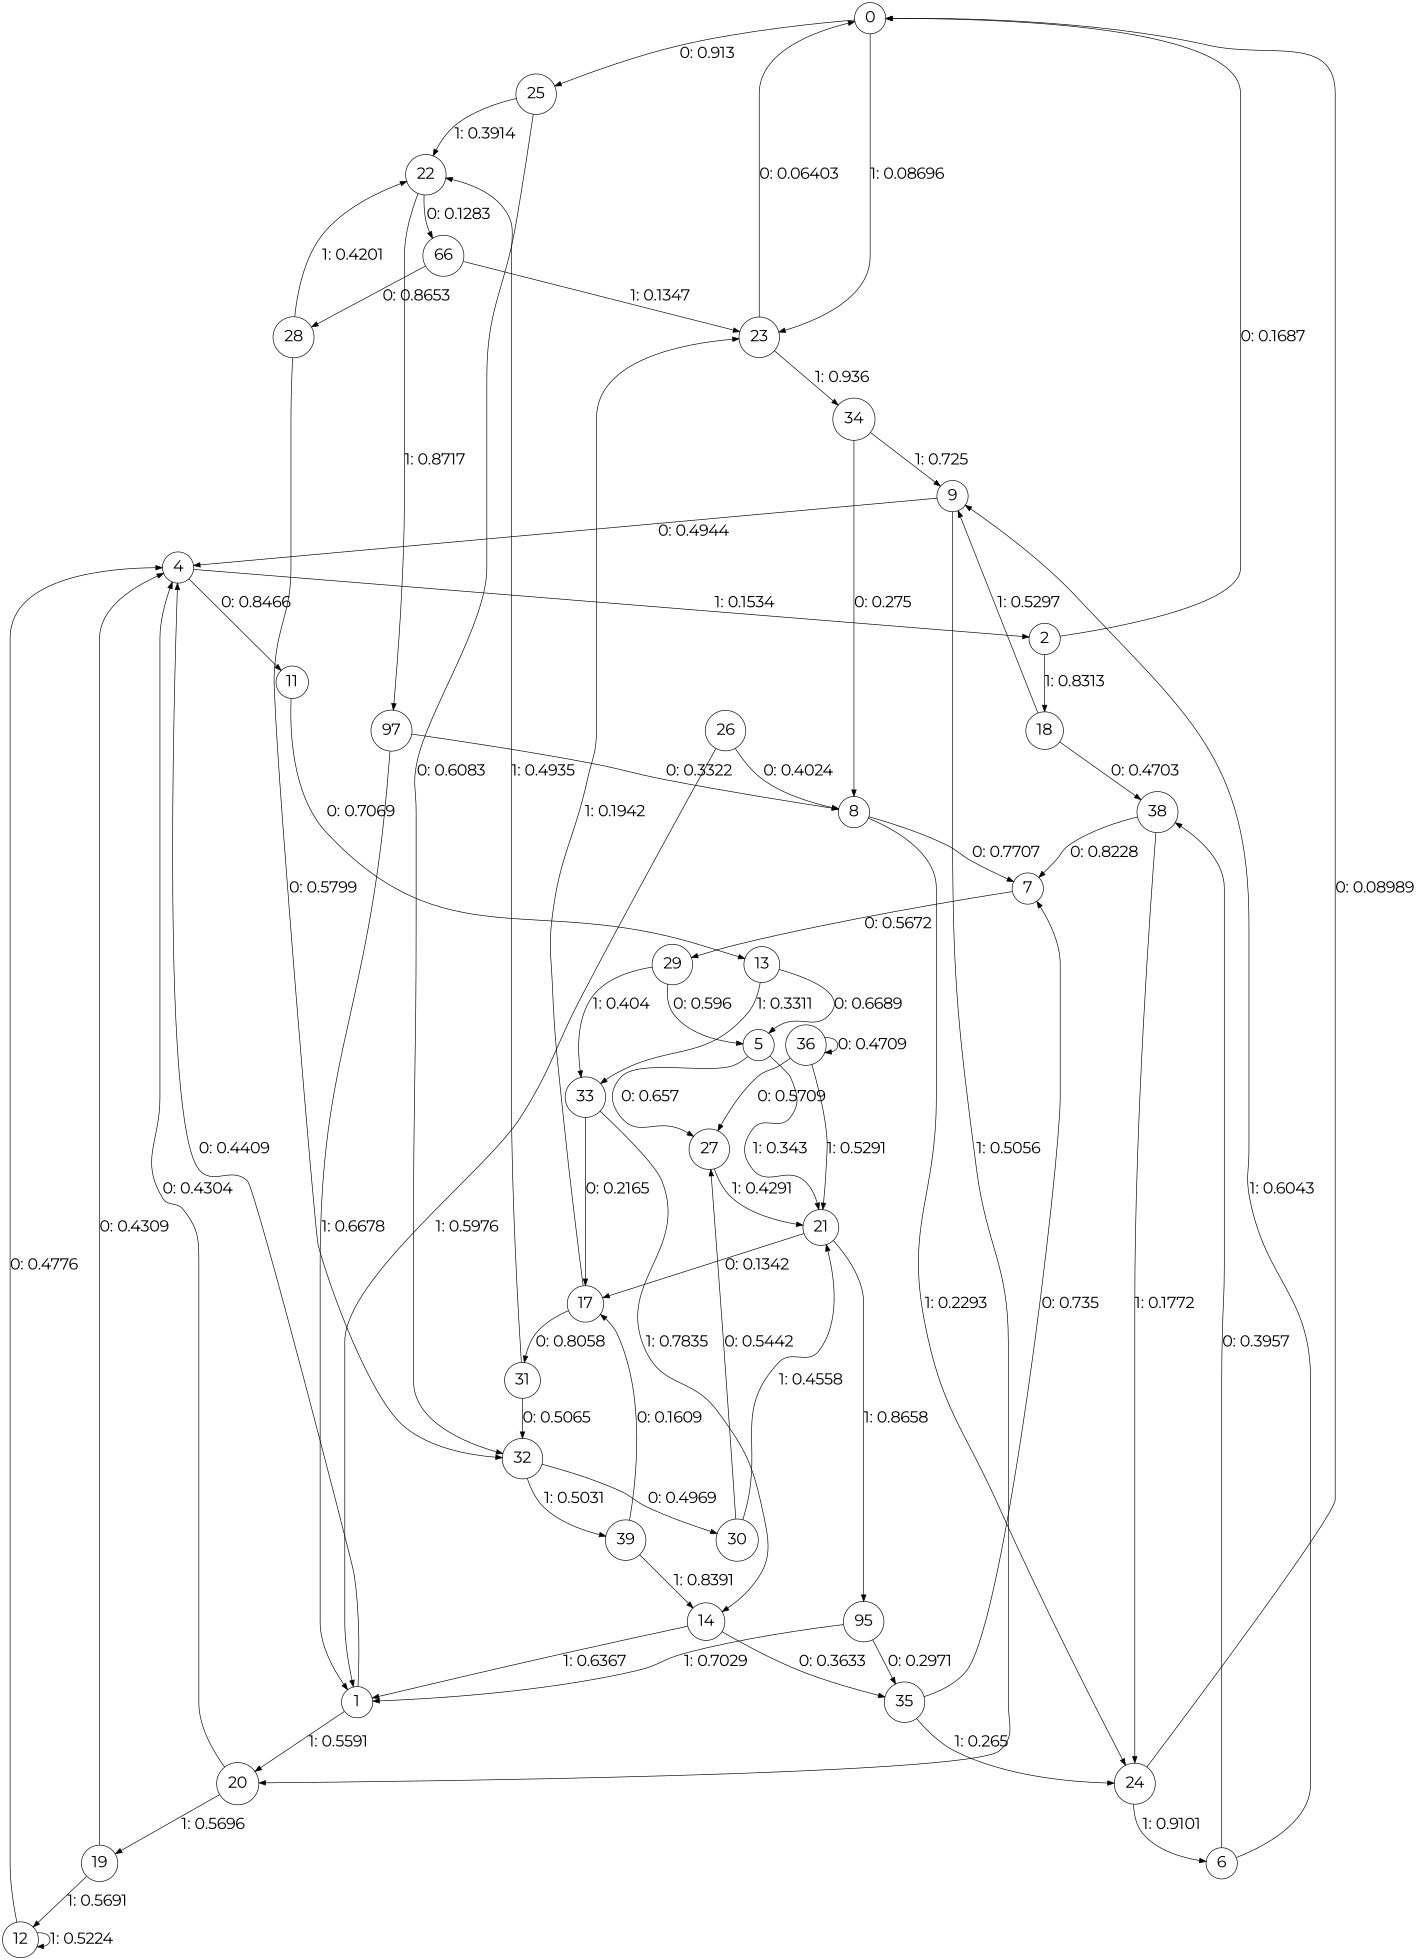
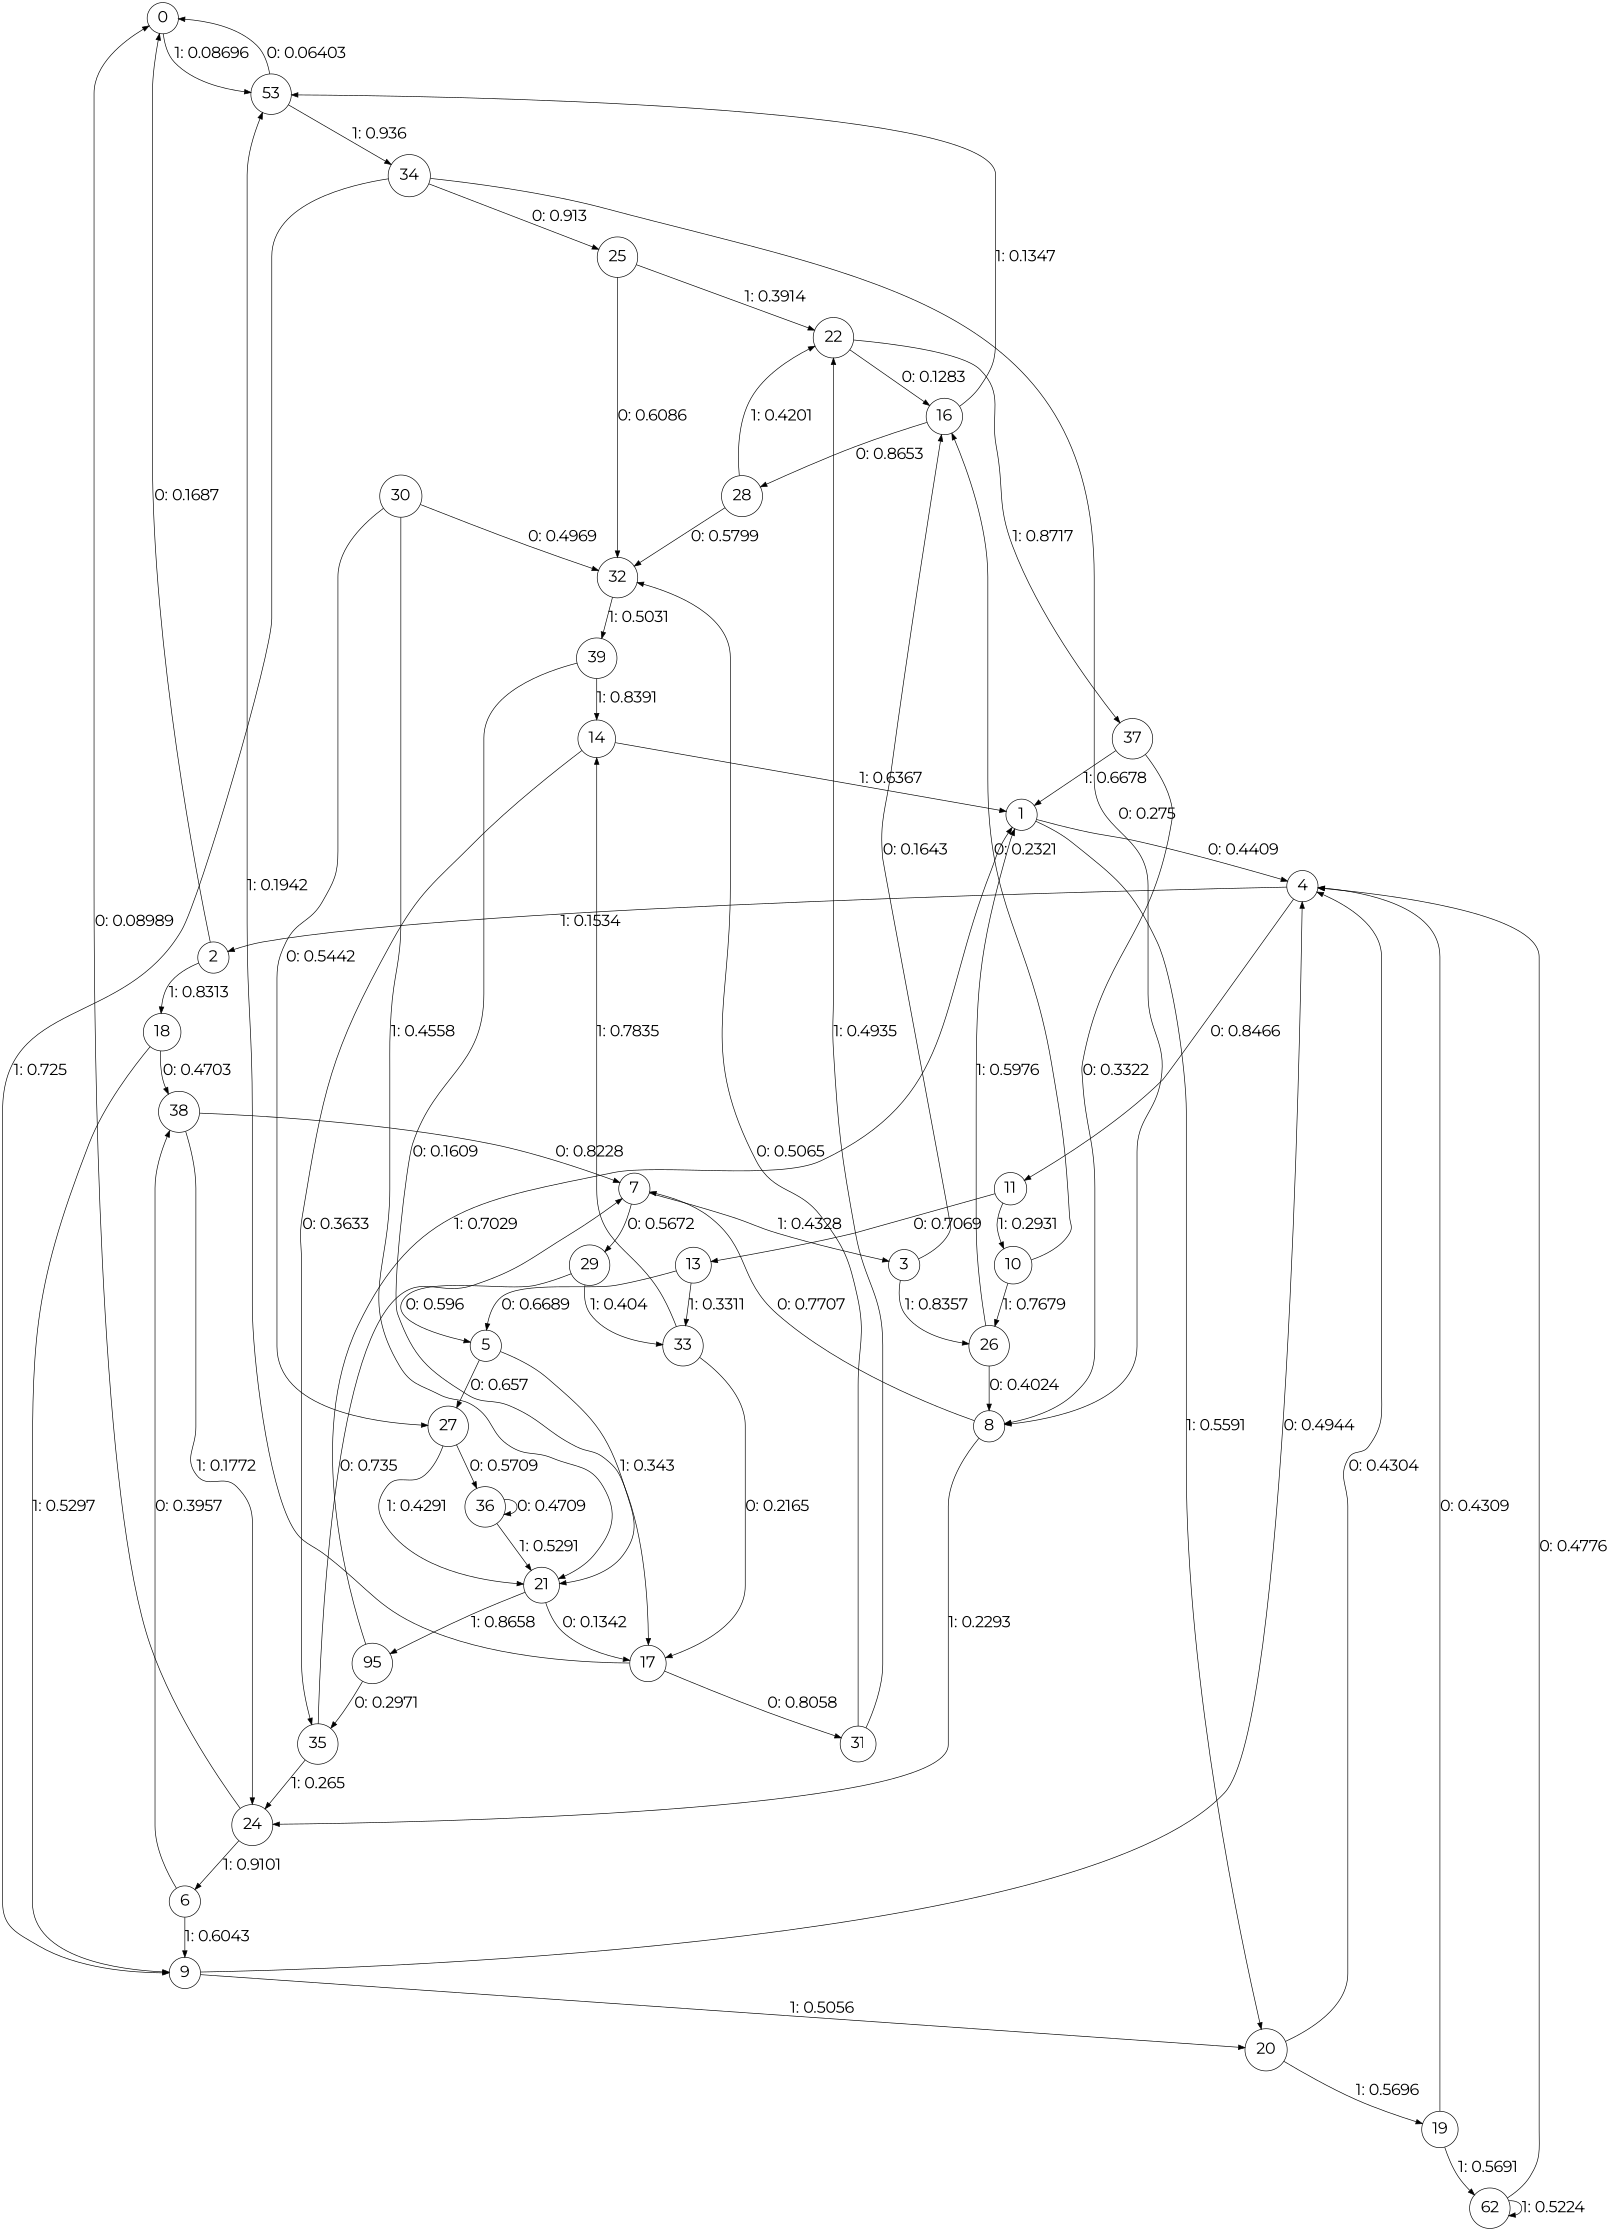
(705, 40) -> (511, 215)
(443, 256) -> (944, 416)
(759, 337) -> (271, 94)
(391, 731) -> (1132, 739)
(457, 771) -> (658, 416)
(749, 1085) -> (465, 1464)
none -> (904, 1265)
none -> (1013, 1265)
(628, 1495) -> (506, 538)
(20, 1940) -> (1490, 2208)
